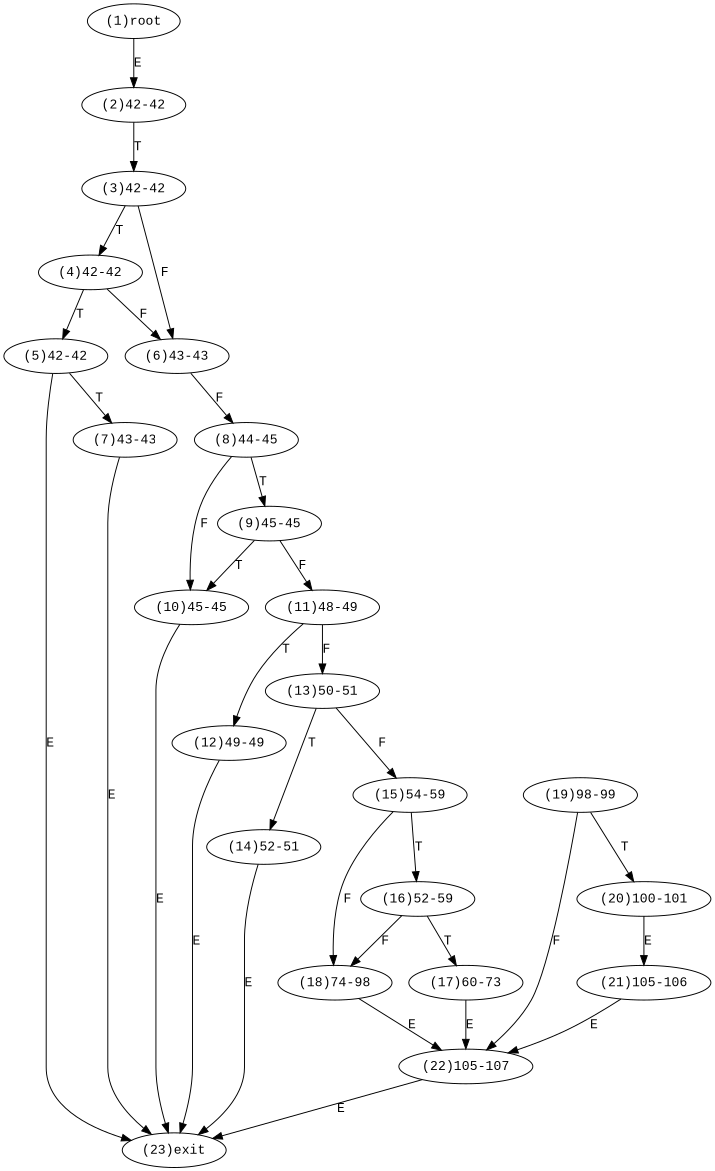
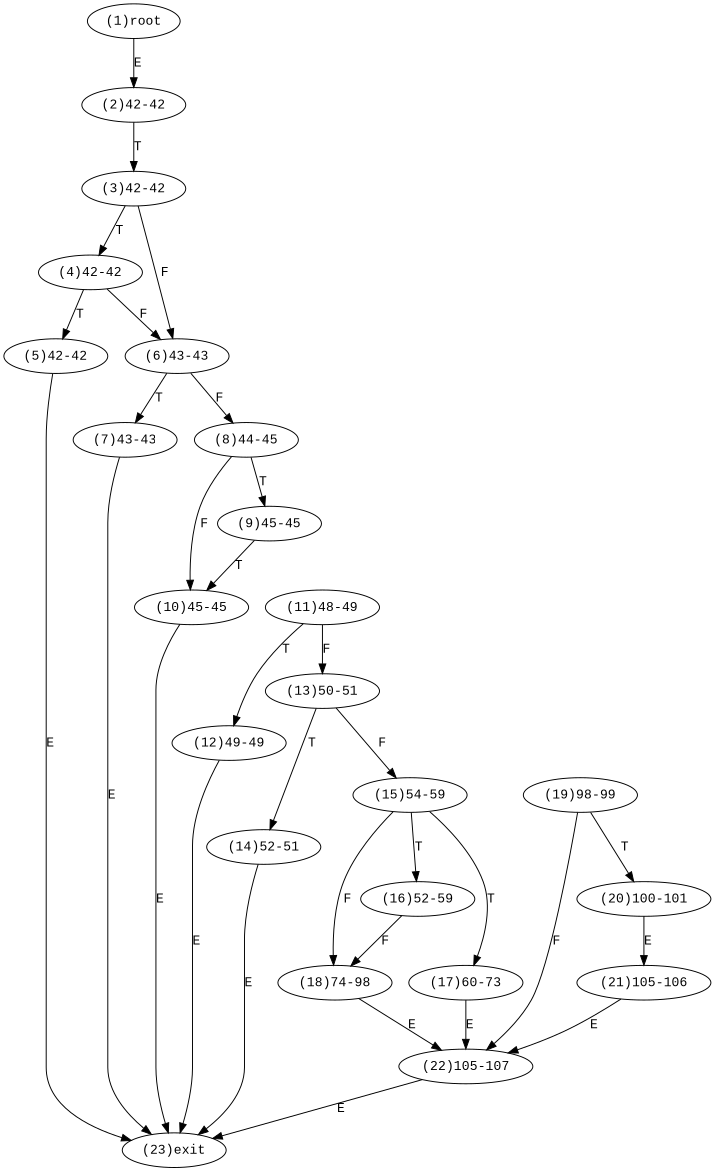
(87, 394) -> (154, 394)
(293, 561) -> none
(439, 937) -> (481, 876)
